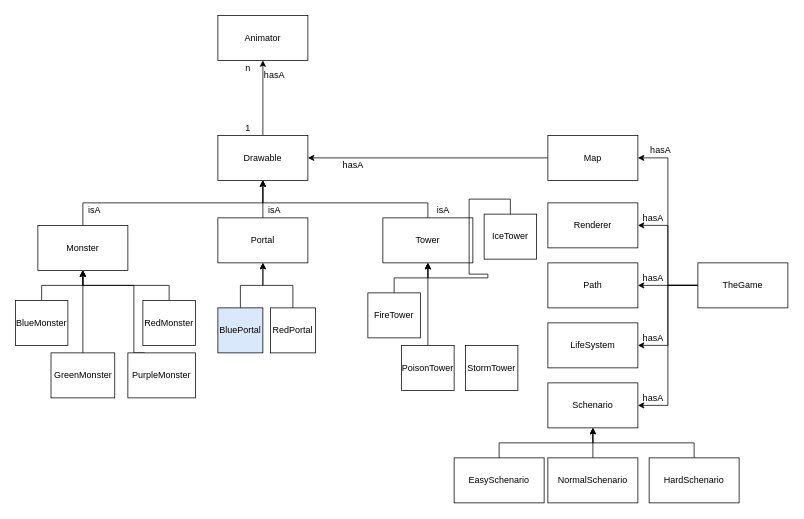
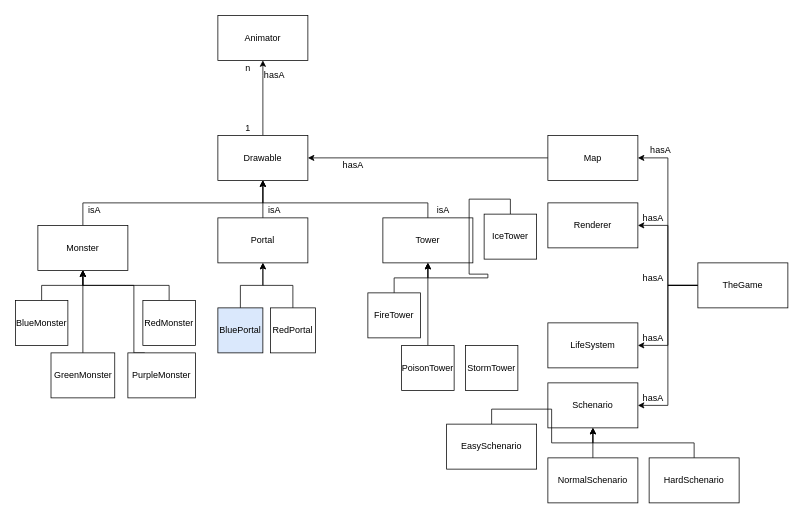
(593, 285) -> none
(654, 285) -> none
(499, 480) -> (492, 447)
